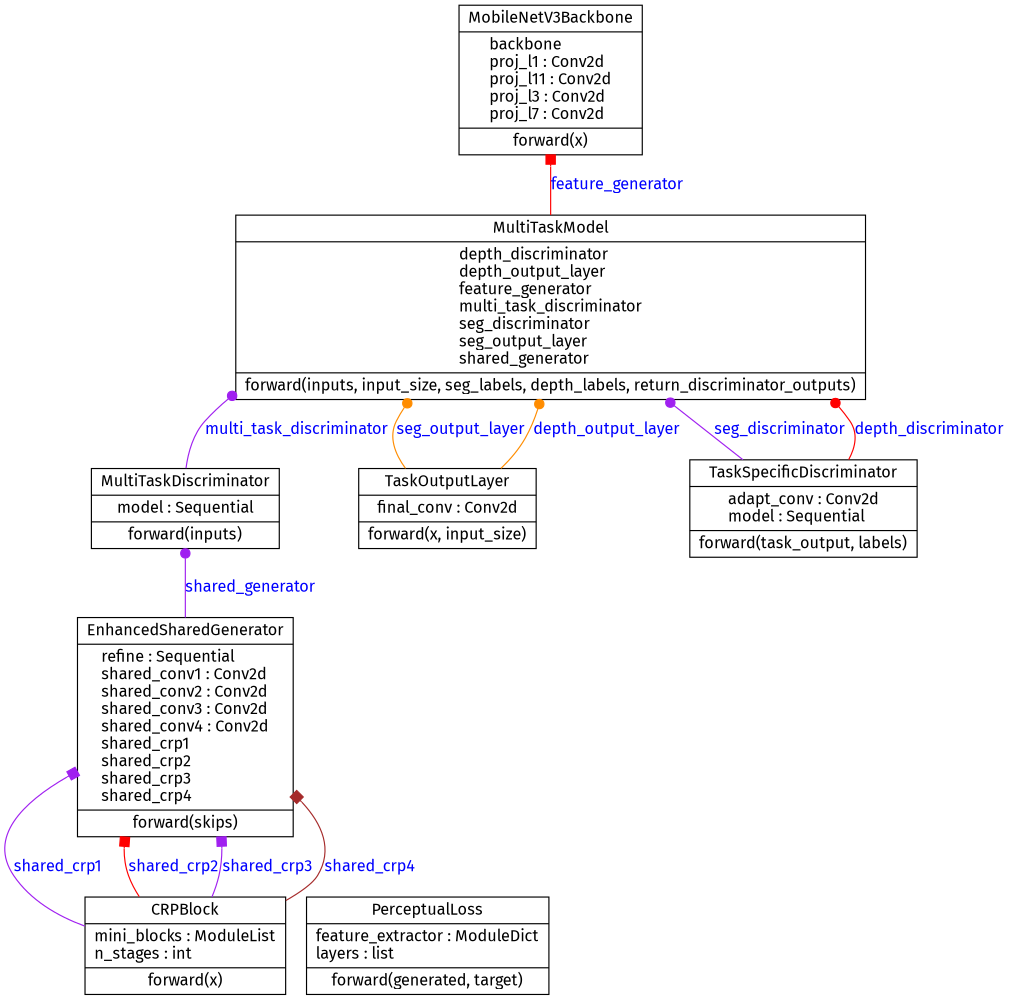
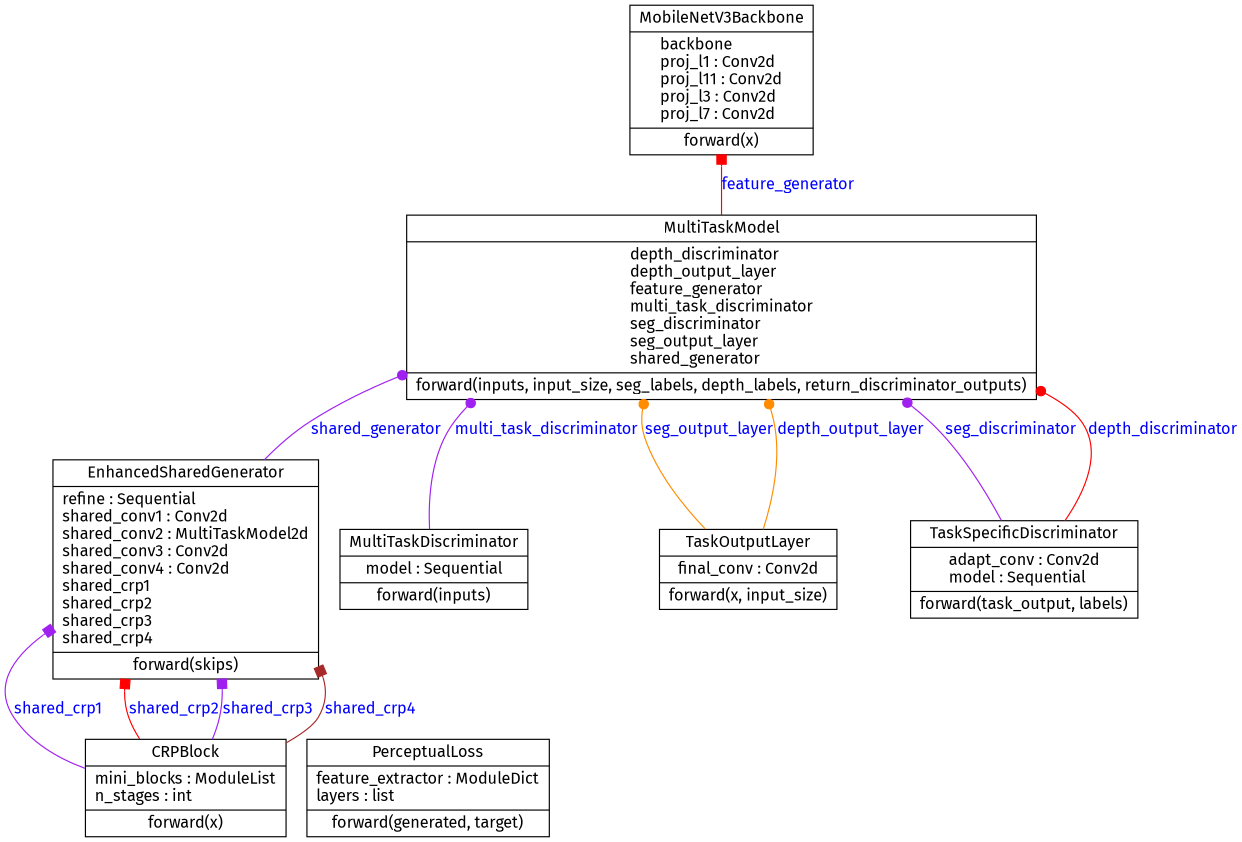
(185, 588) -> (327, 411)
(185, 692) -> (186, 534)
